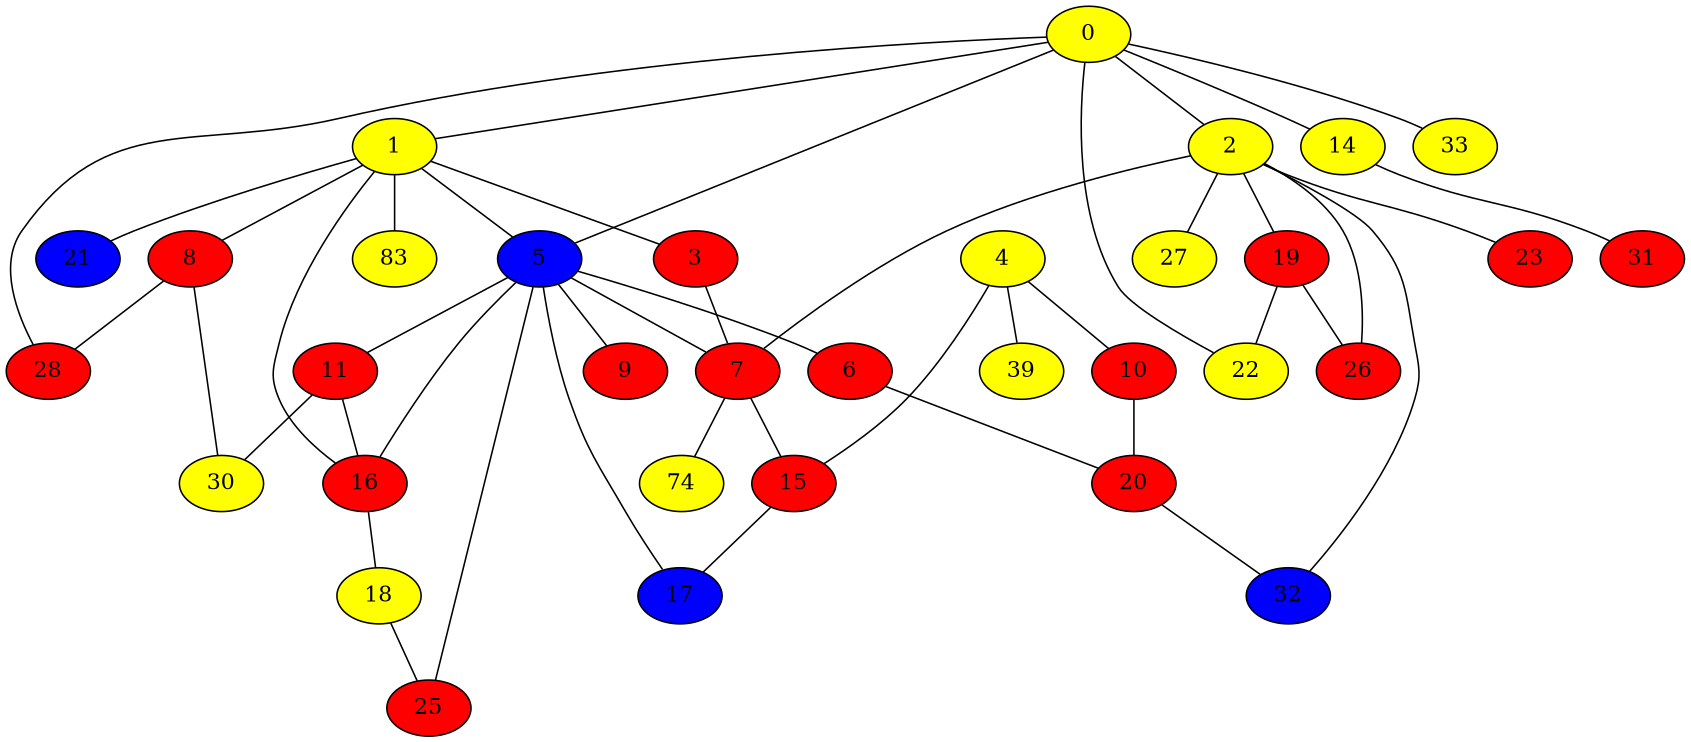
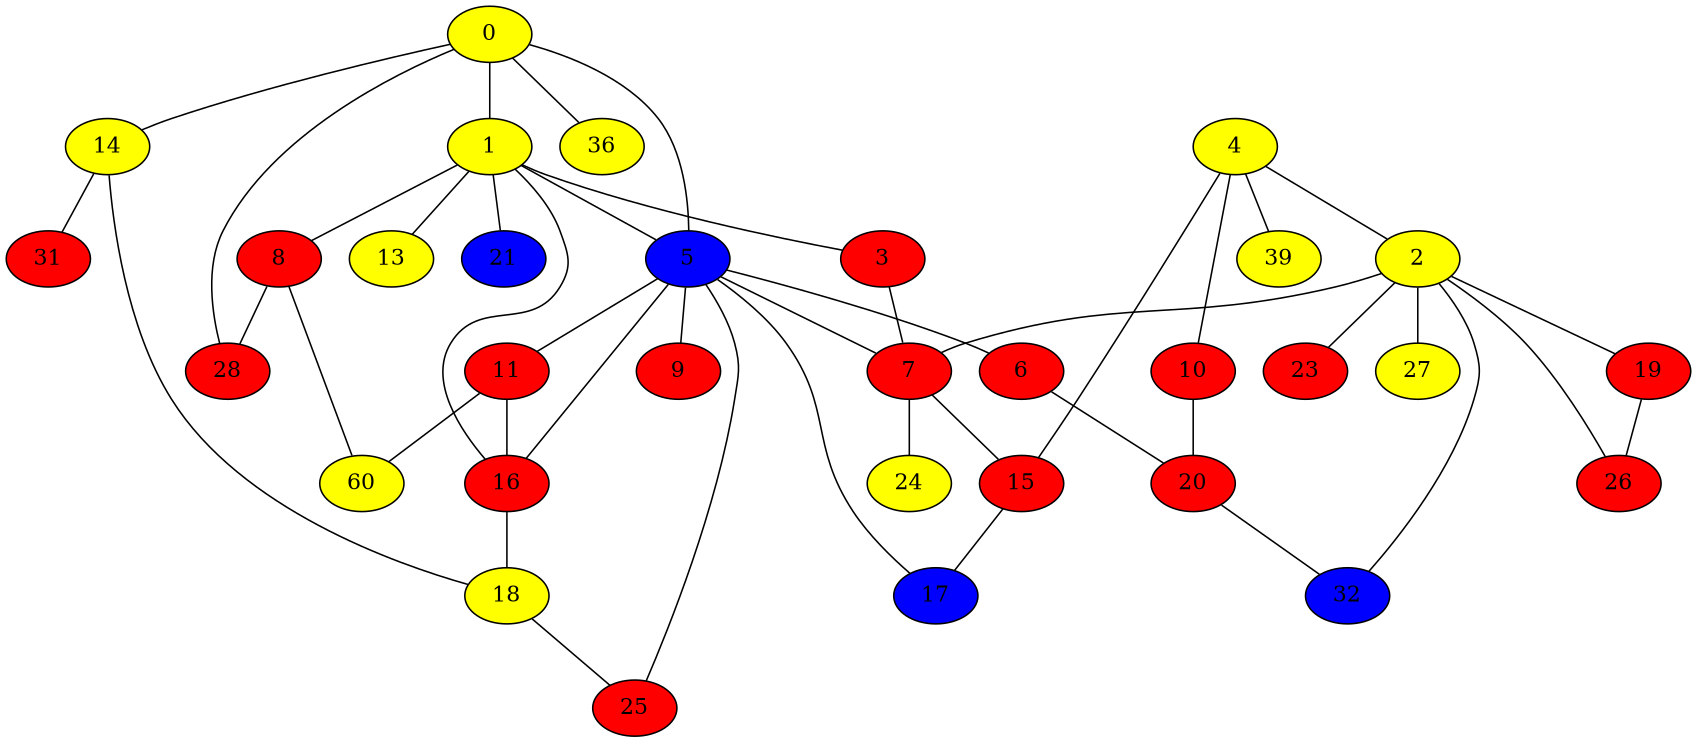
(1160, 91) -> (1326, 203)
(1455, 147) -> (602, 147)
(395, 259) -> (391, 259)
(1246, 371) -> none
none -> (210, 446)
(221, 484) -> (362, 484)
(682, 484) -> (909, 484)
